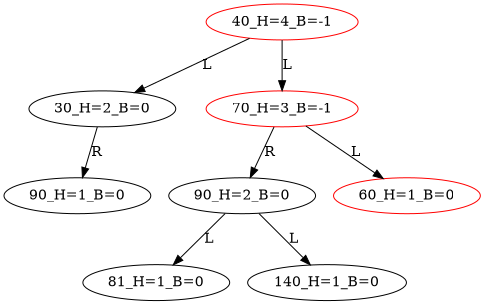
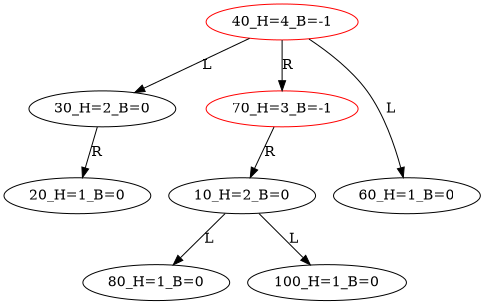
(288, 65) -> (288, 65)
(340, 149) -> (369, 93)
(77, 196) -> (77, 196)
(242, 196) -> (242, 196)
(407, 196) -> (407, 196)
(156, 283) -> (156, 283)
(327, 283) -> (327, 283)
